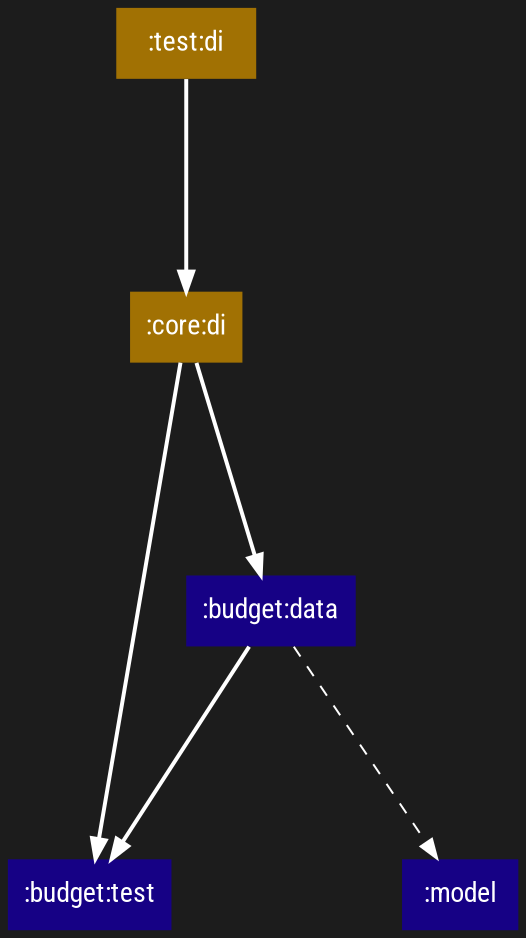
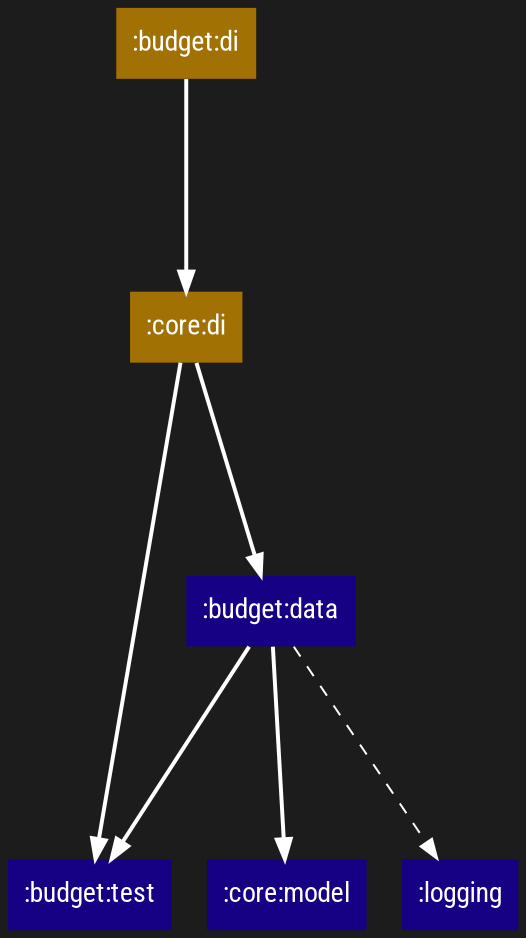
(186, 43) -> (186, 43)
none -> (287, 895)
(460, 895) -> (460, 895)
